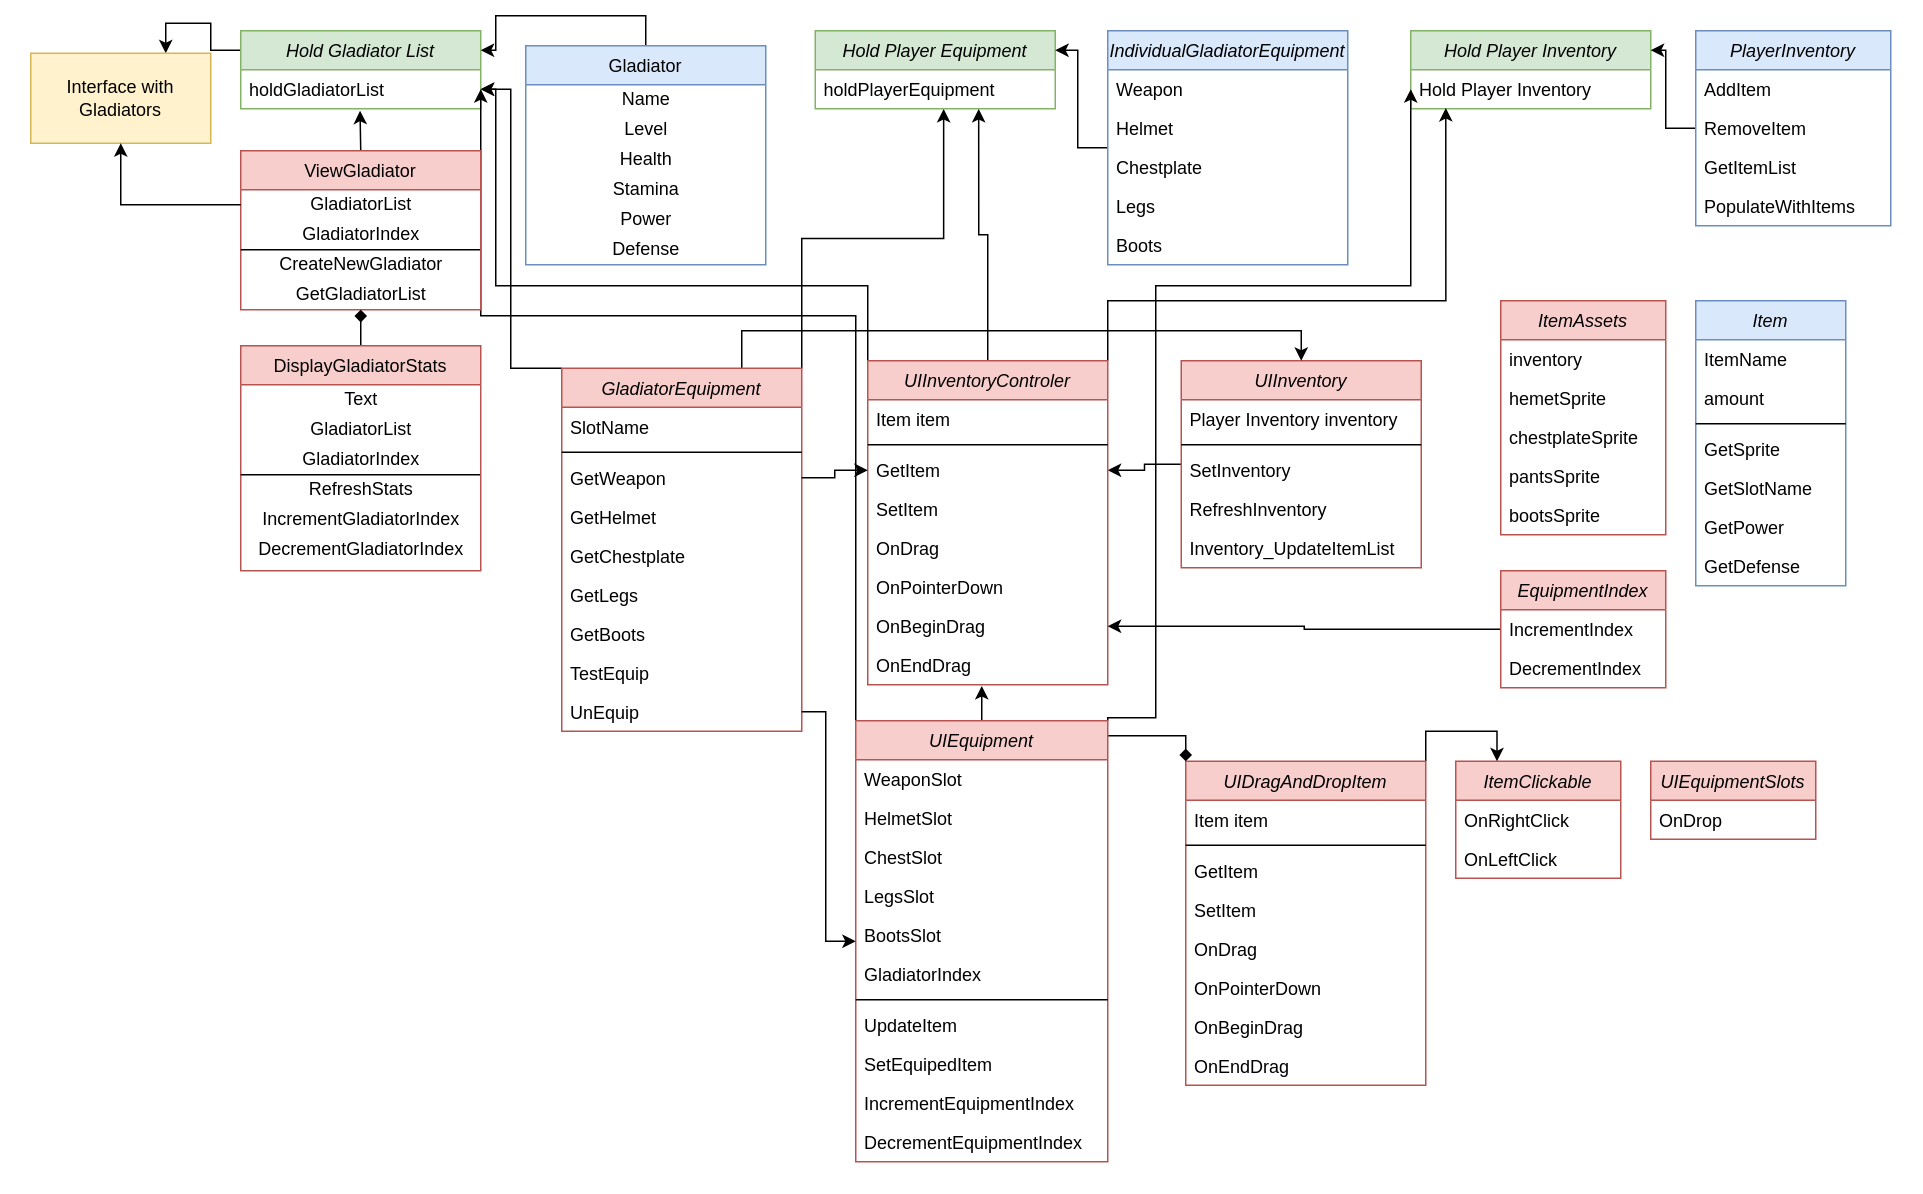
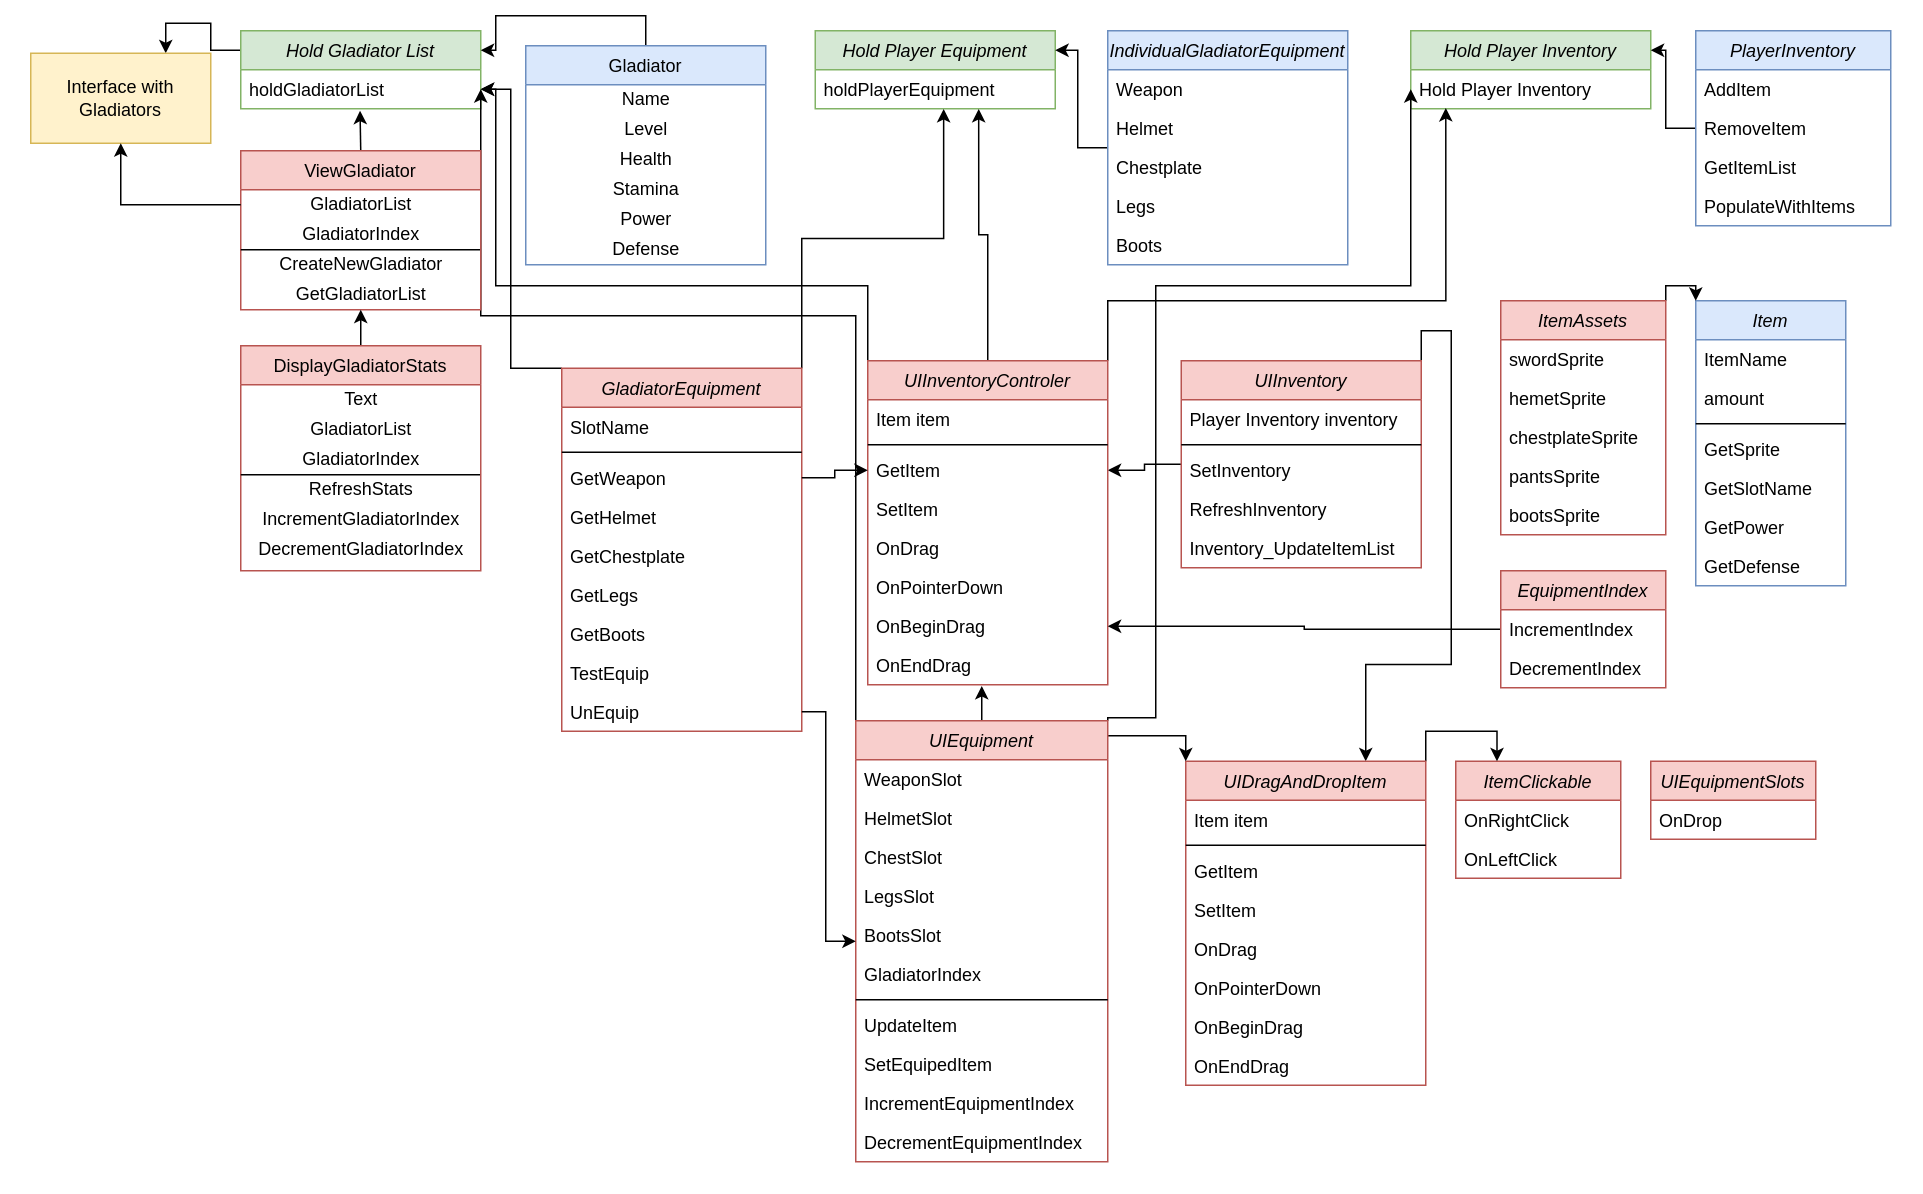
none -> (1676, 286)
(361, 322) -> (361, 321)
(1013, 331) -> none
(1552, 360) -> (1562, 360)
none -> (1451, 553)
(1186, 749) -> (1186, 750)
